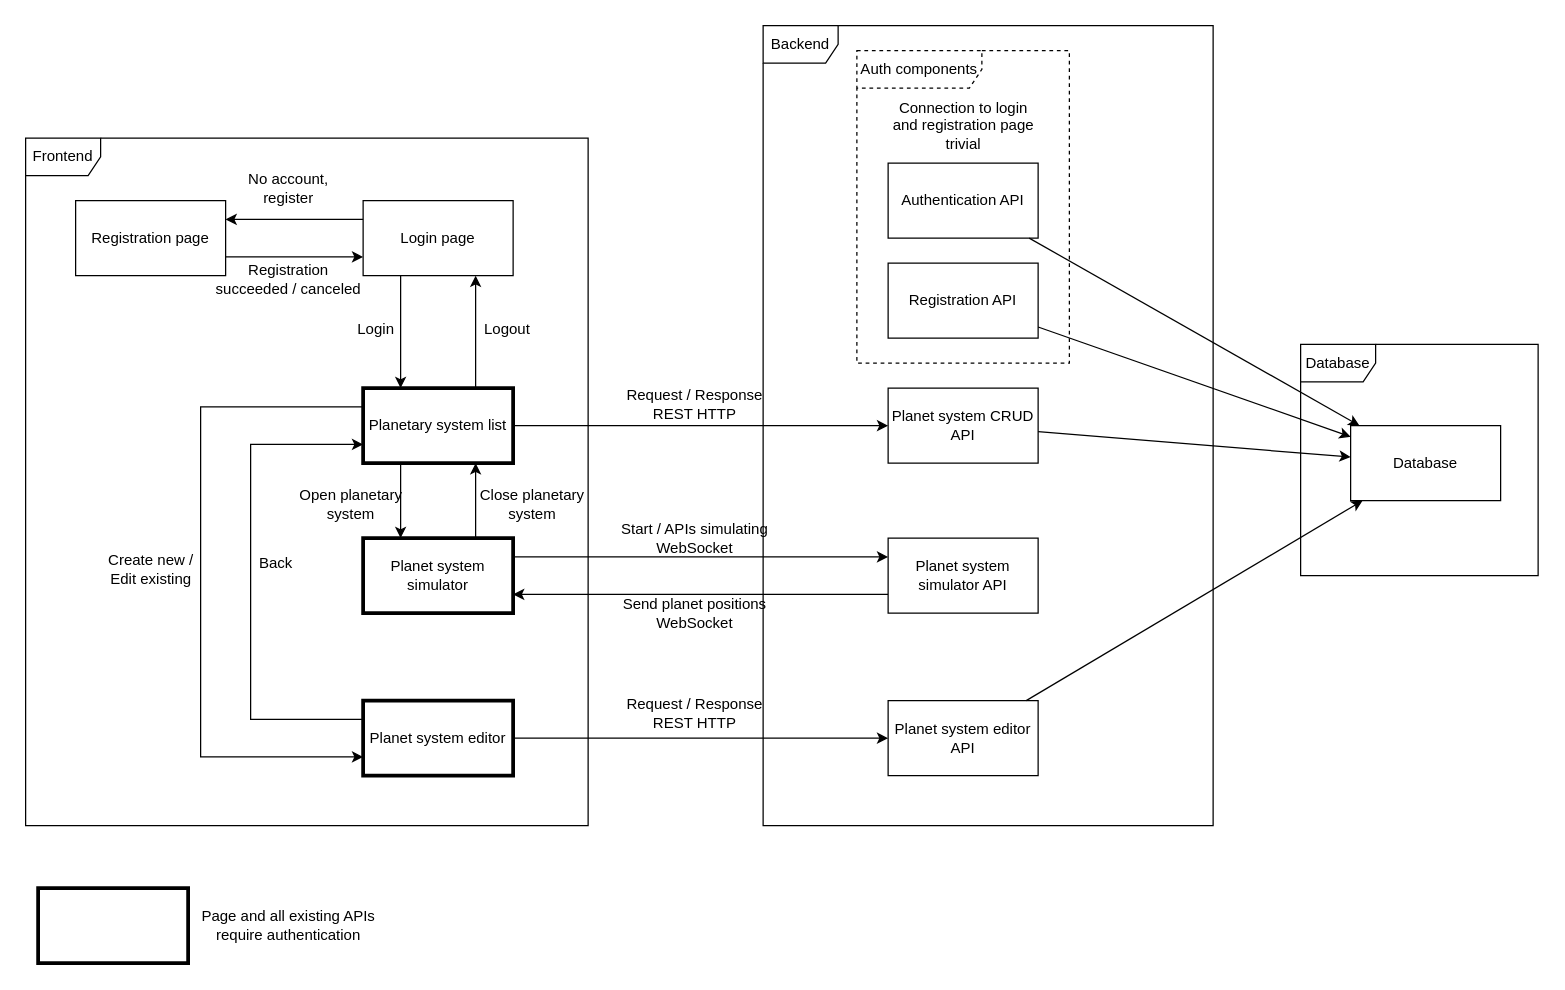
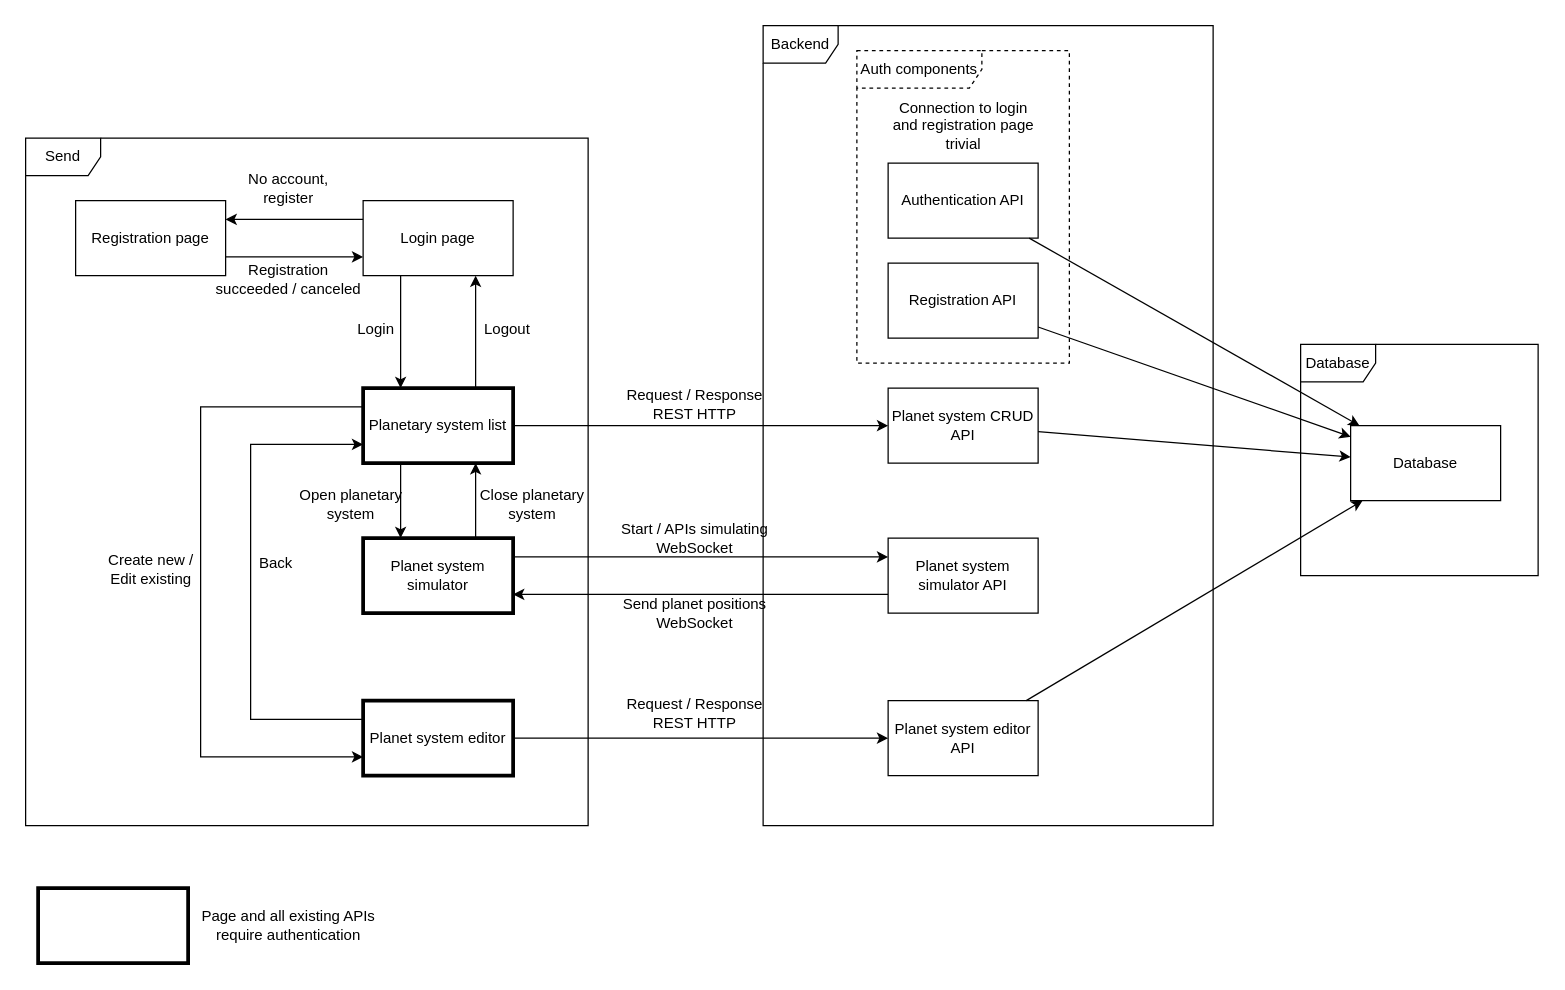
(63, 157) -> (63, 157)
